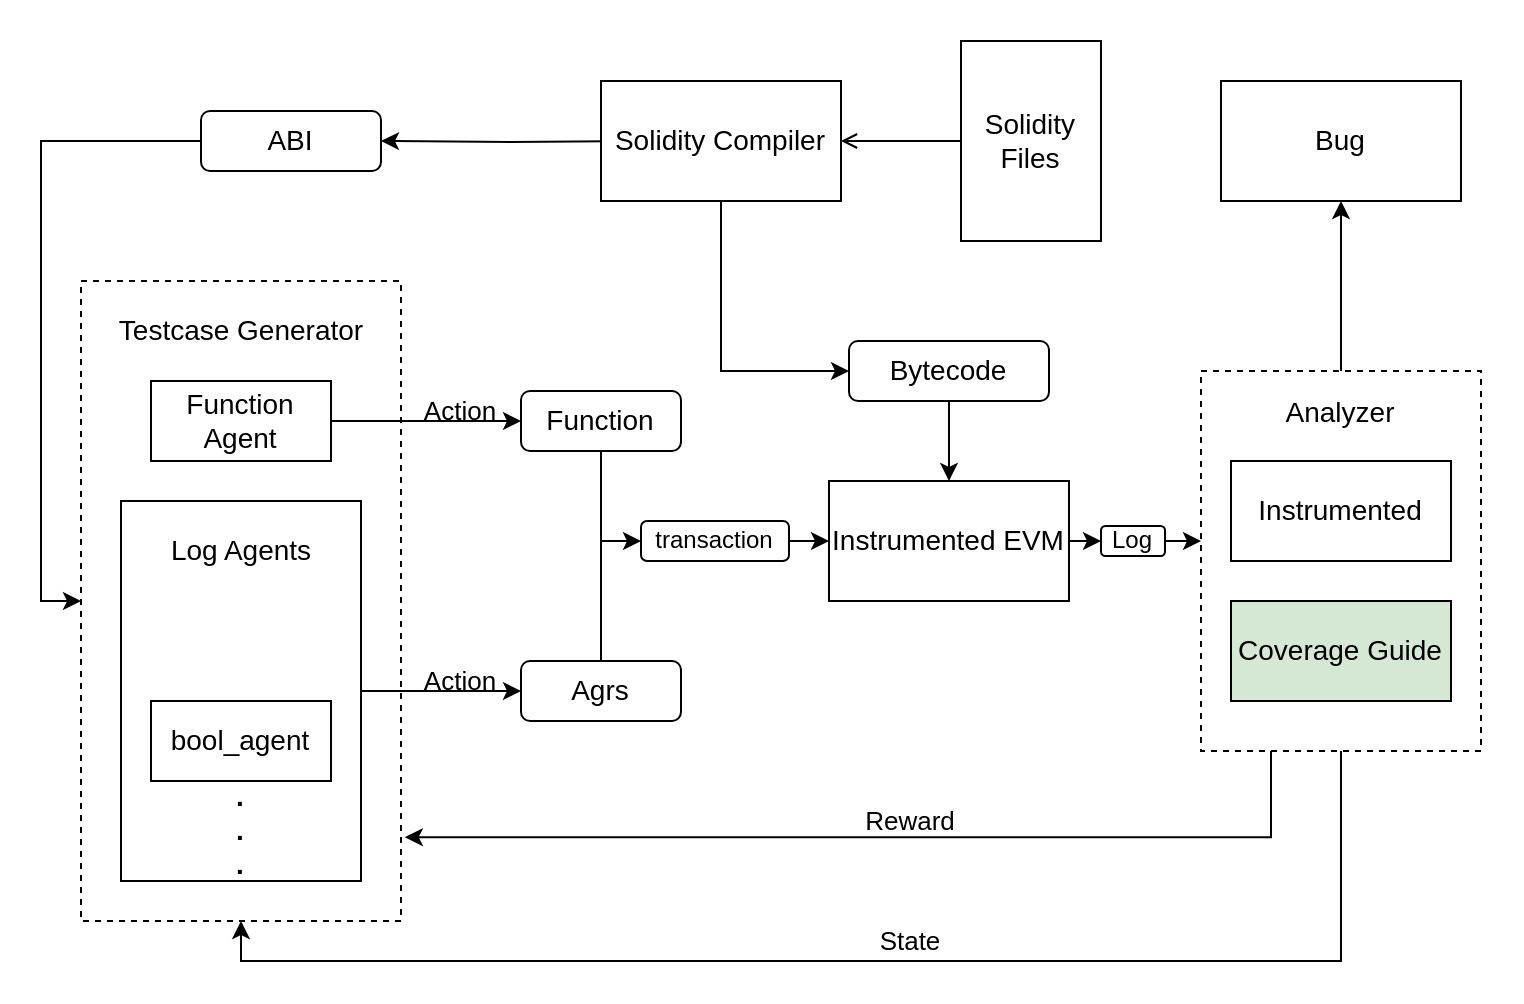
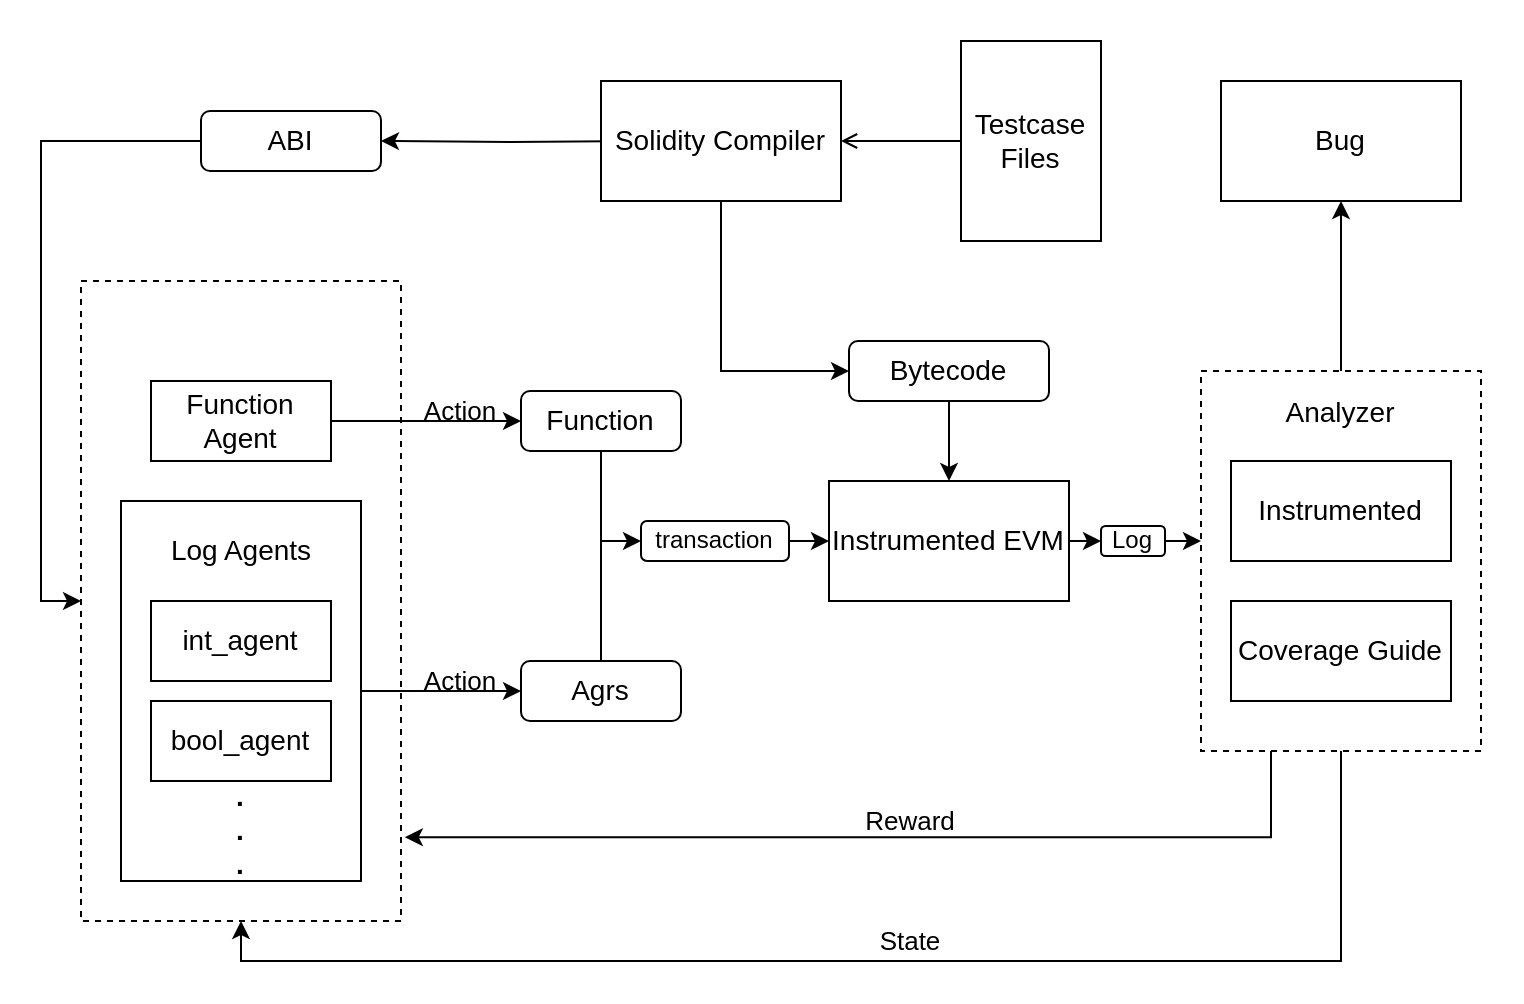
(1031, 141) -> (1031, 141)
(241, 331) -> none
none -> (241, 641)
(1341, 651) -> (1341, 651)
